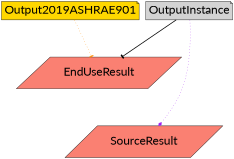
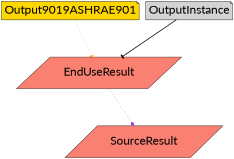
(70, 11) -> (70, 11)
(186, 74) -> (120, 105)
